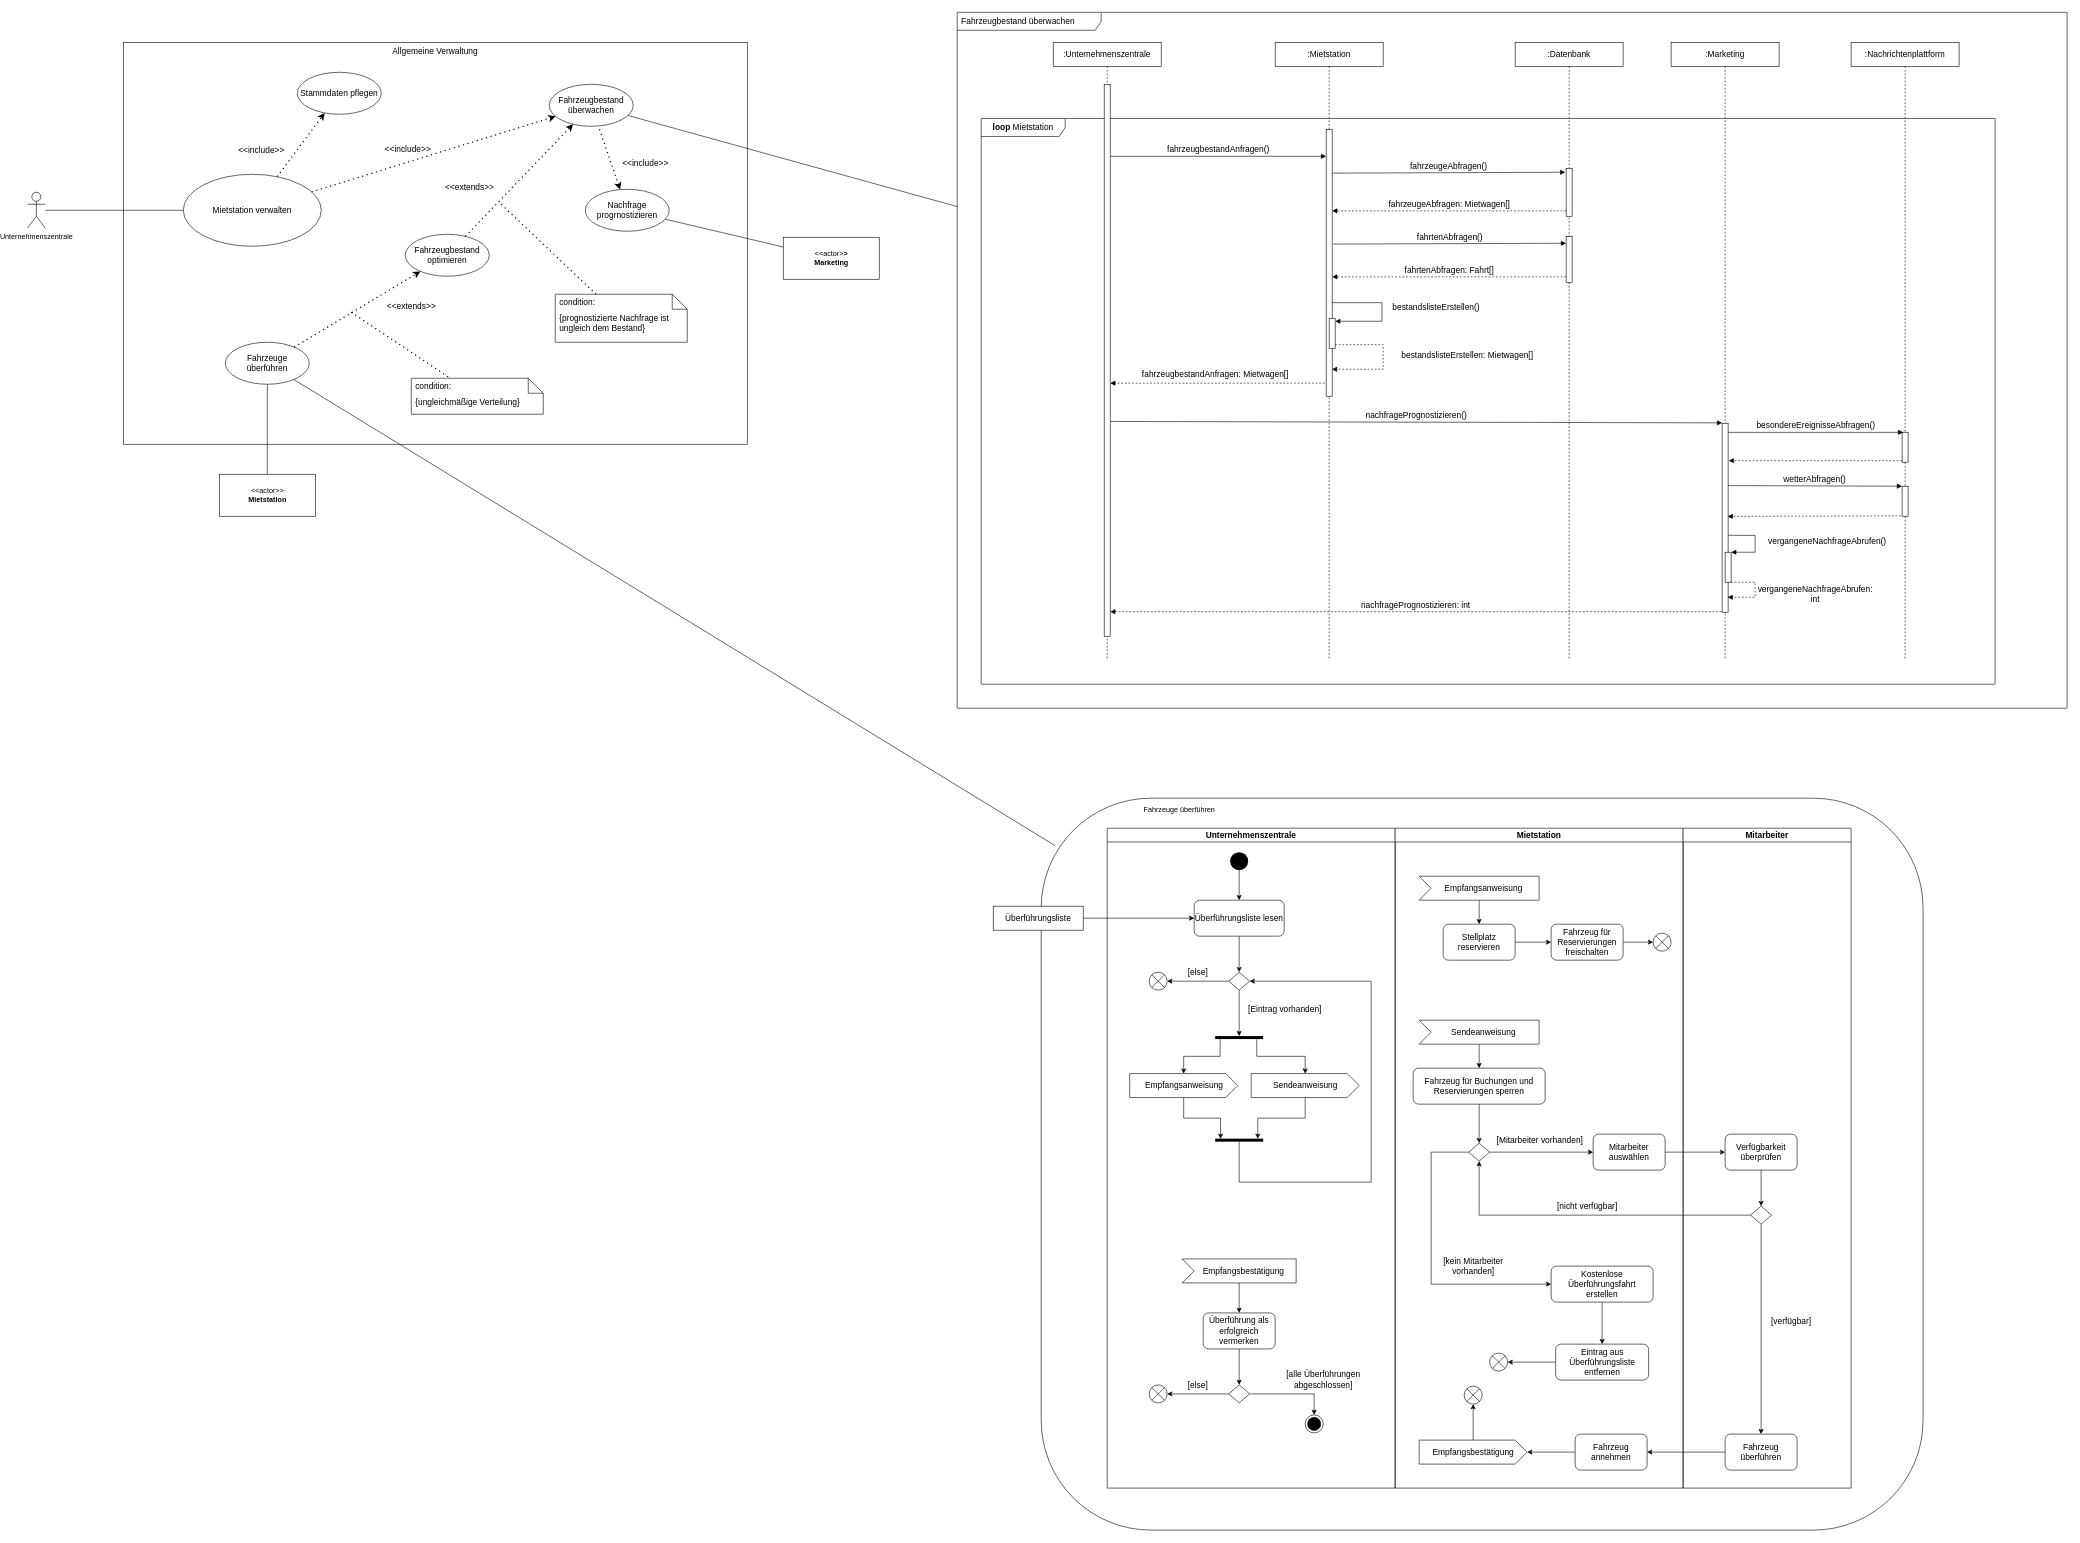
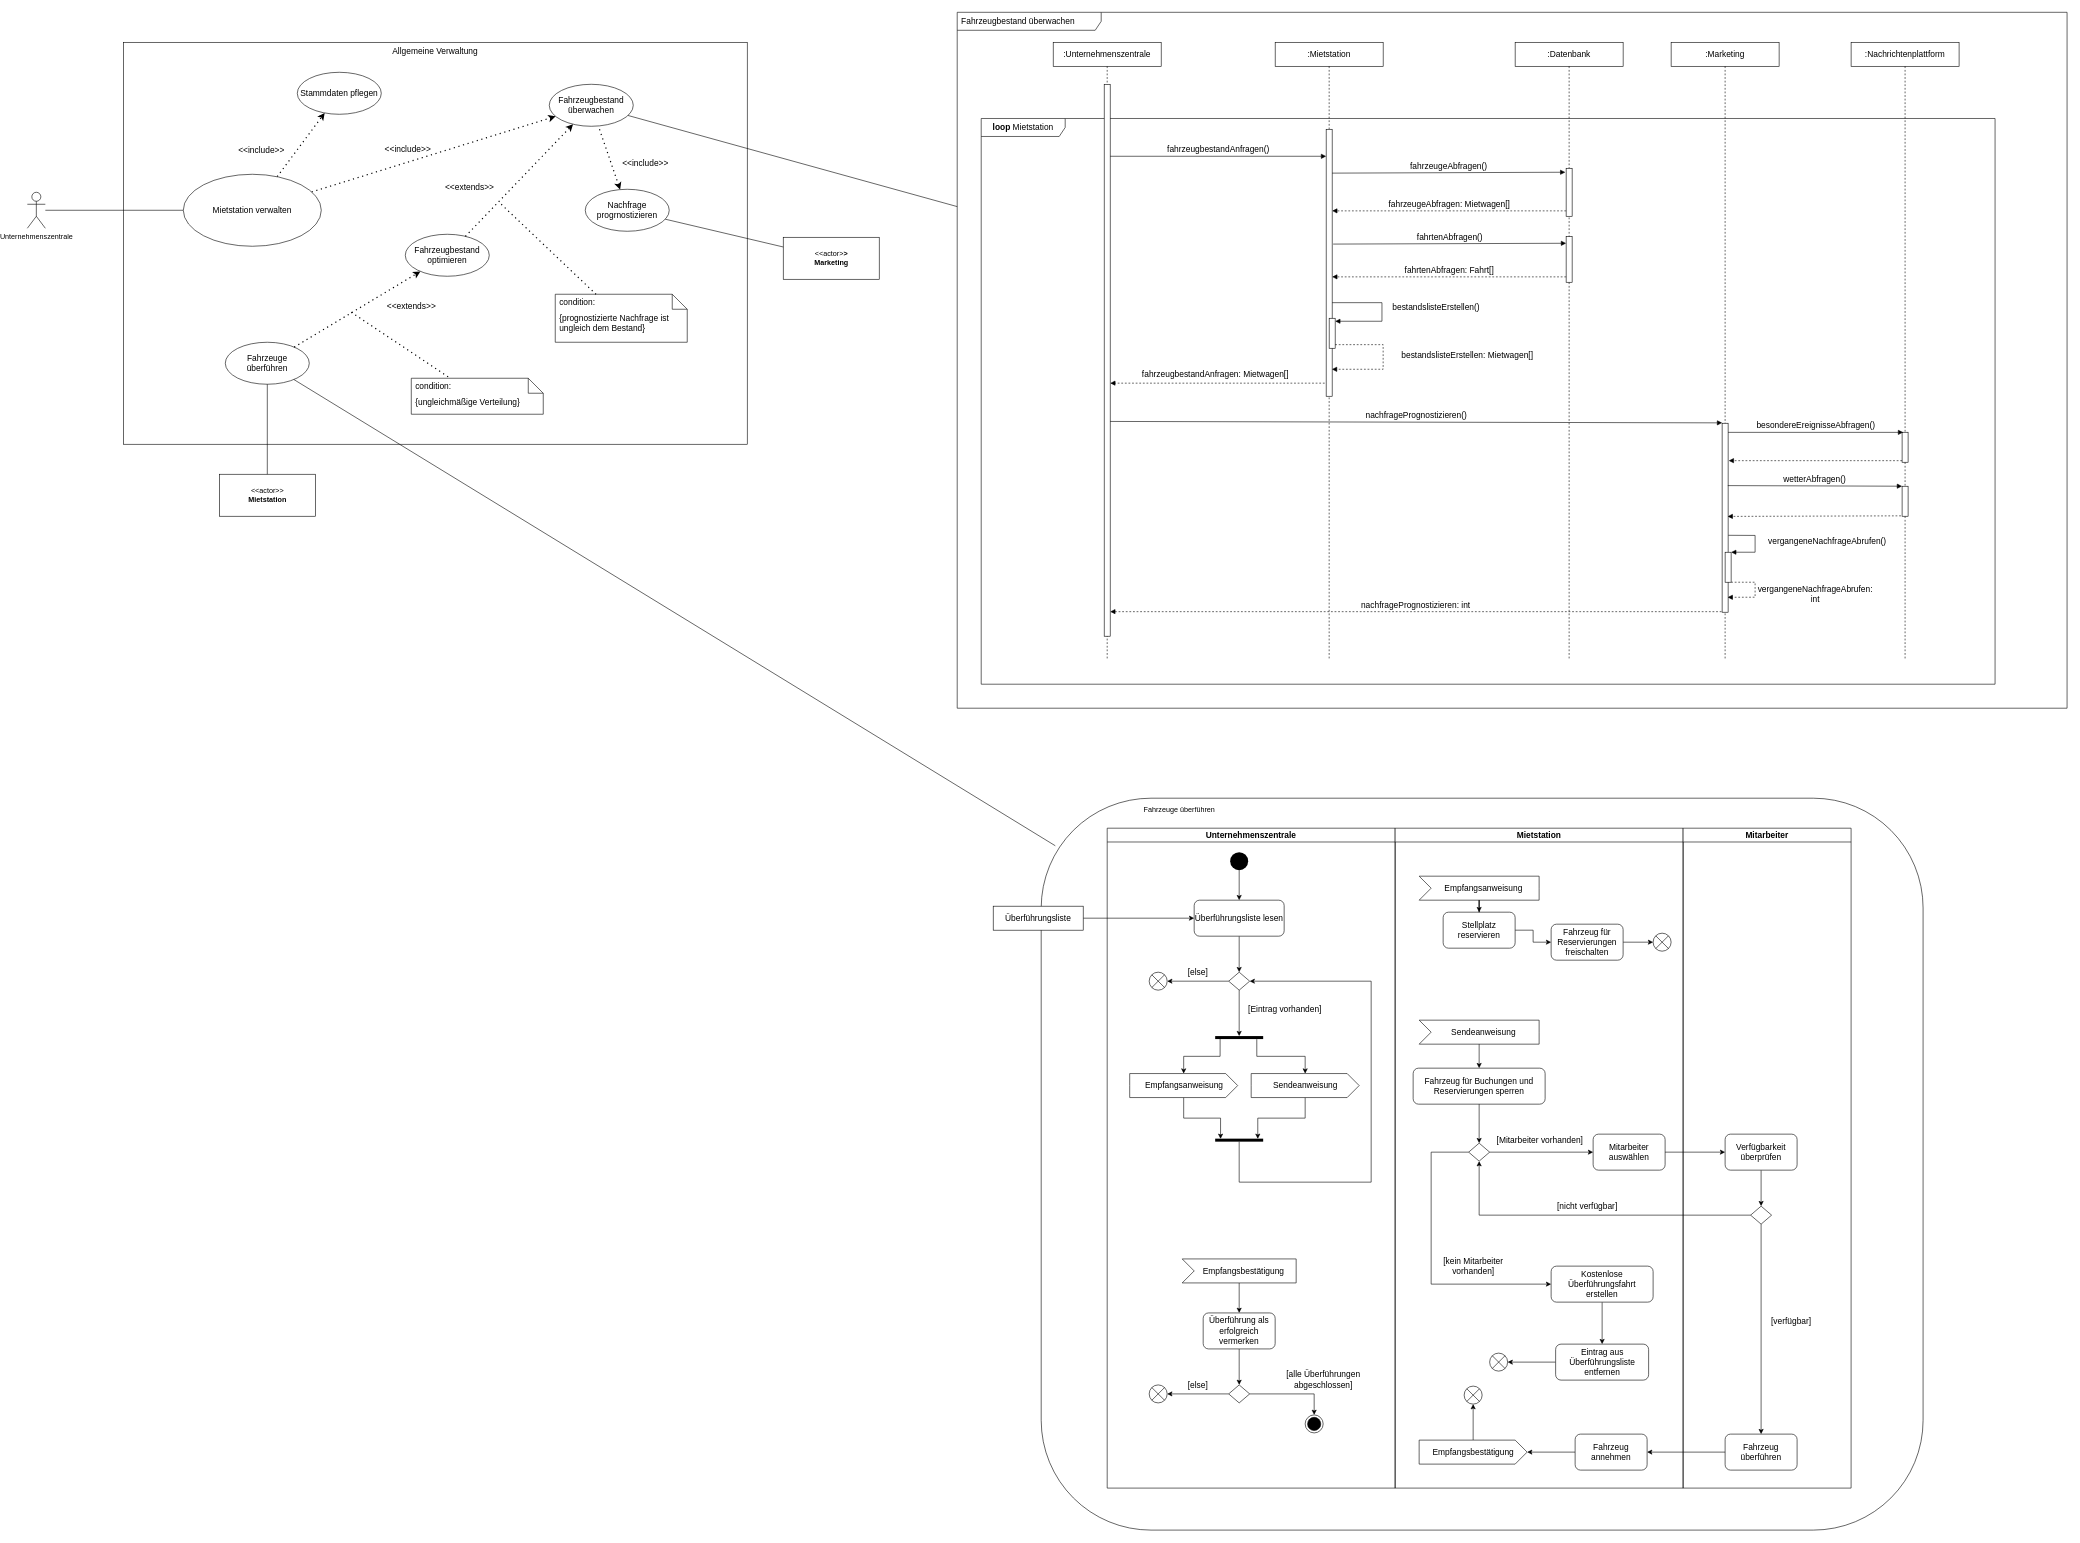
(1479, 942) -> (1479, 930)
